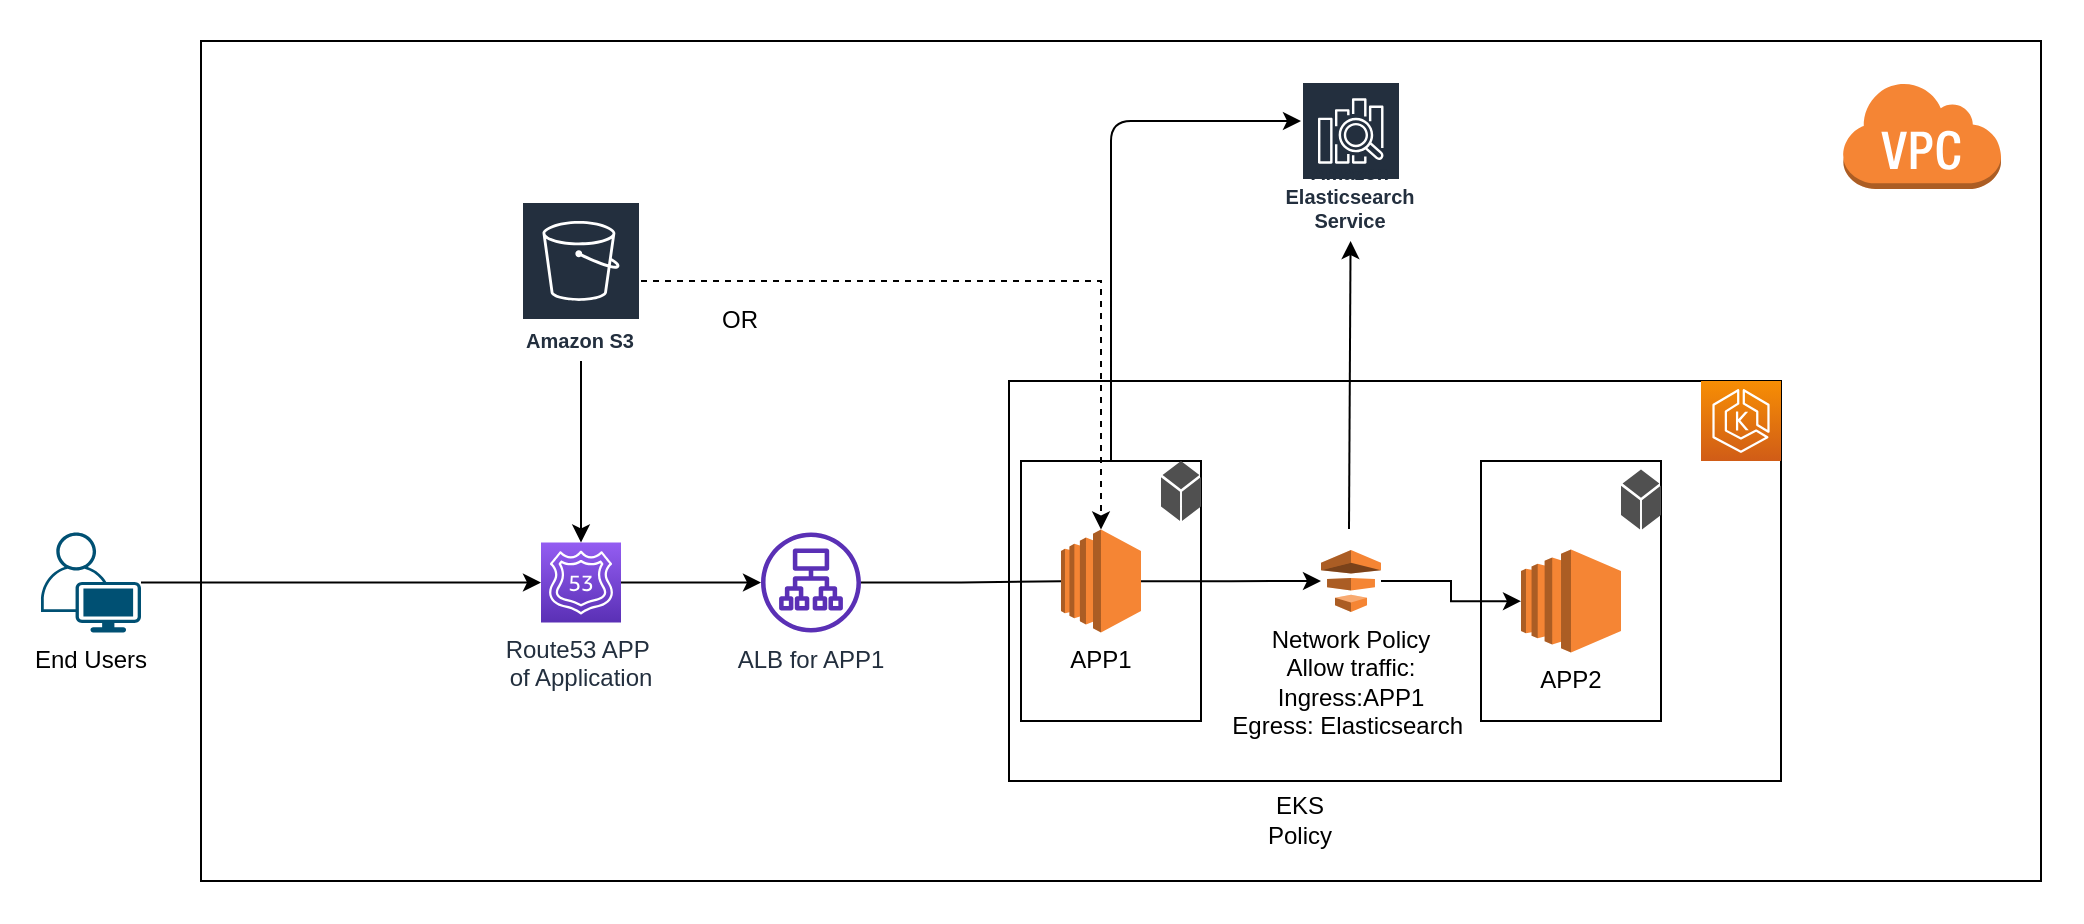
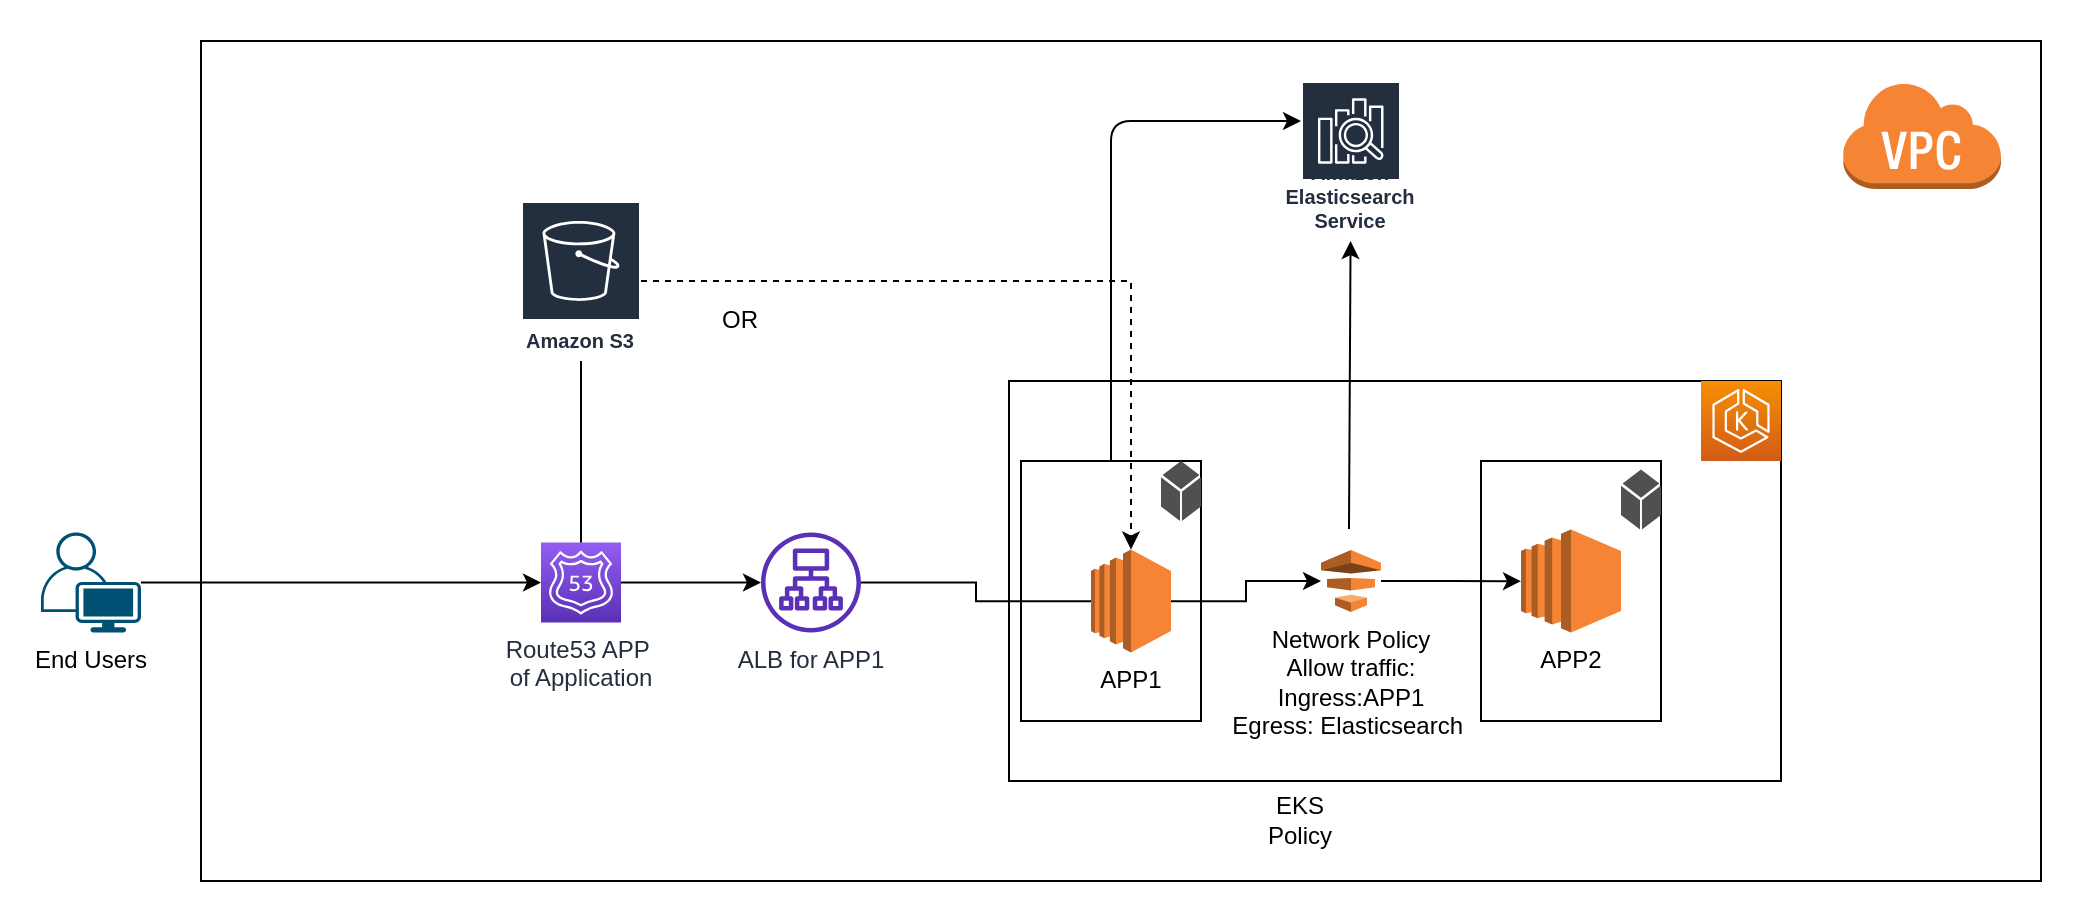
(581, 527) -> (581, 533)
(1101, 581) -> (1131, 601)
(1571, 601) -> (1571, 581)
